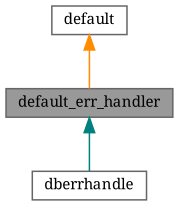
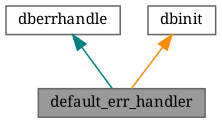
(89, 20) -> (182, 20)
(89, 152) -> (97, 68)
